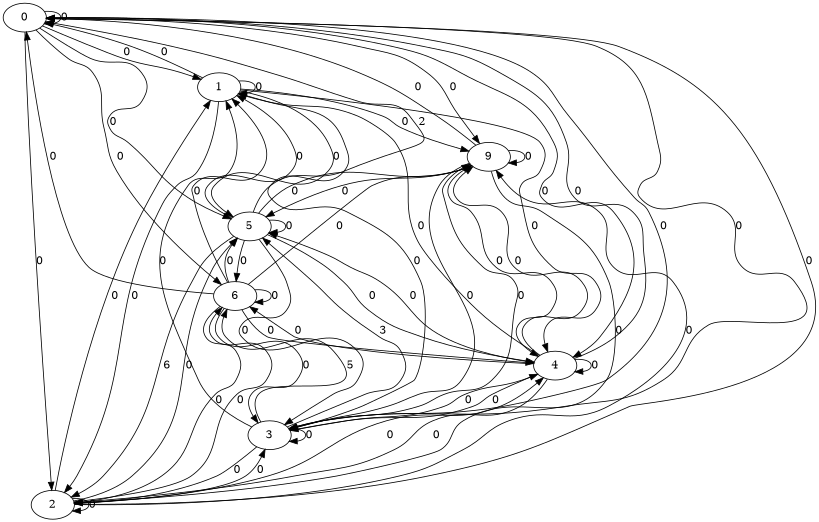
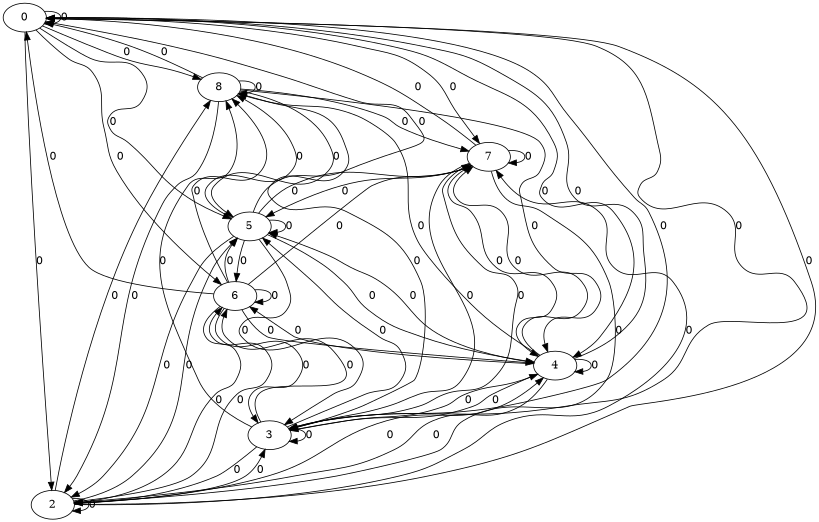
(219, 87) -> (219, 87)
(422, 122) -> (422, 122)
(489, 157) -> (489, 157)
(383, 331) -> (383, 331)
(167, 366) -> (167, 366)
(350, 366) -> (350, 366)
